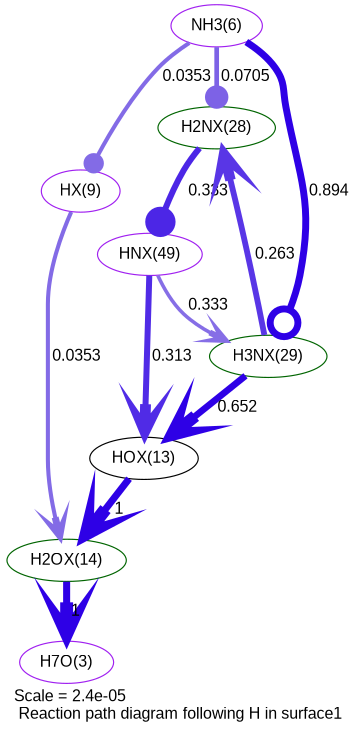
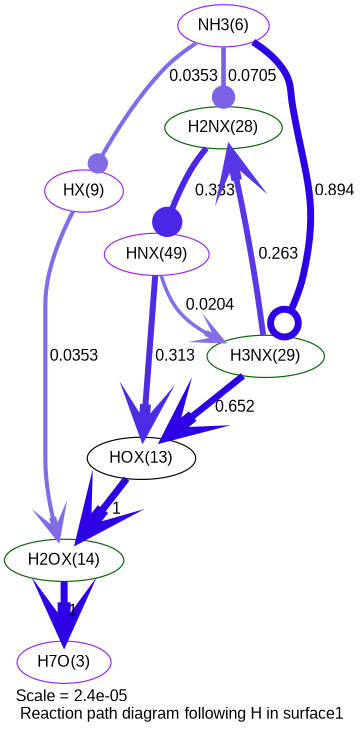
(206, 305) -> (208, 305)
